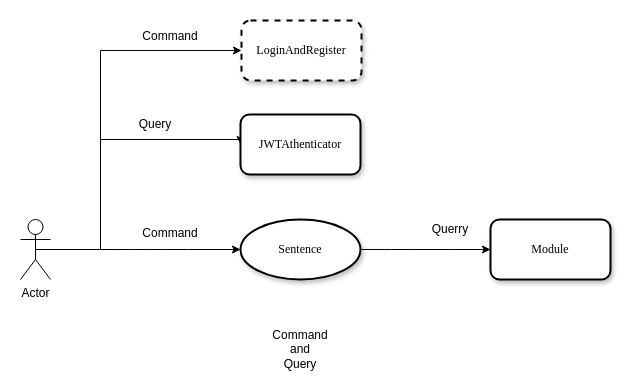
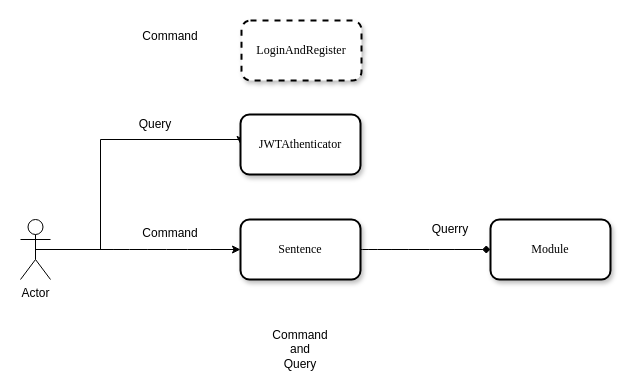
(125, 51) -> none
(301, 250) -> (301, 250)
(482, 250) -> (481, 250)
